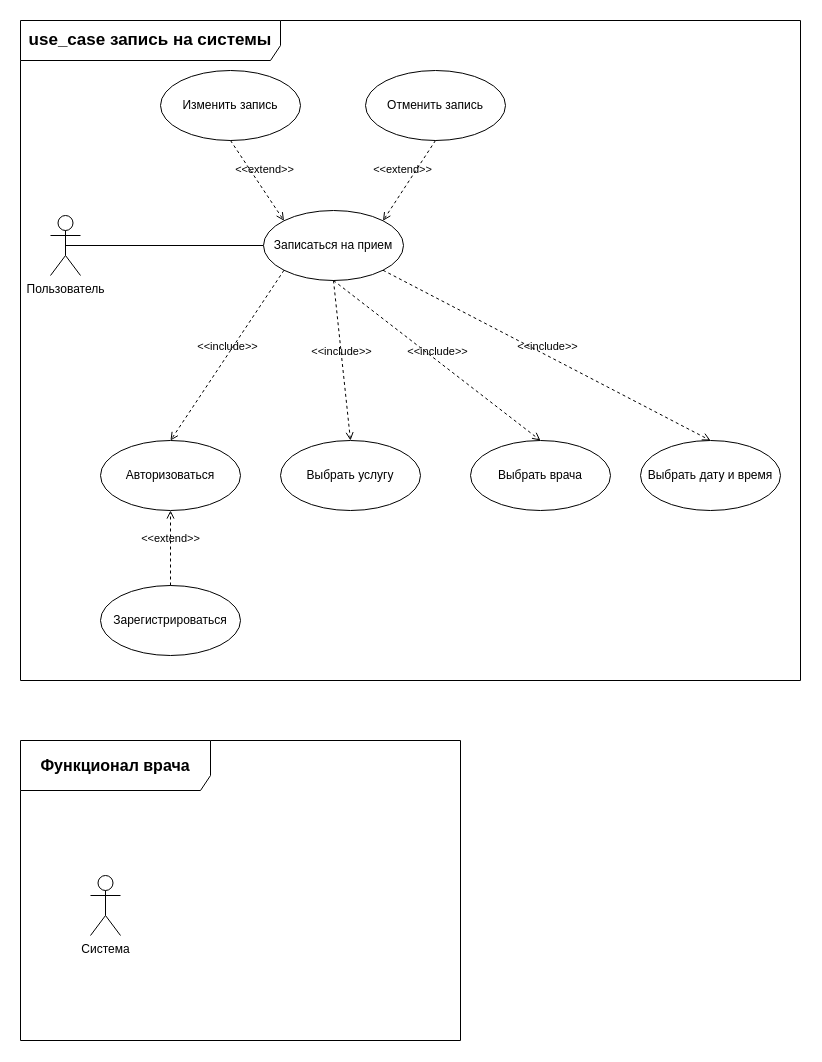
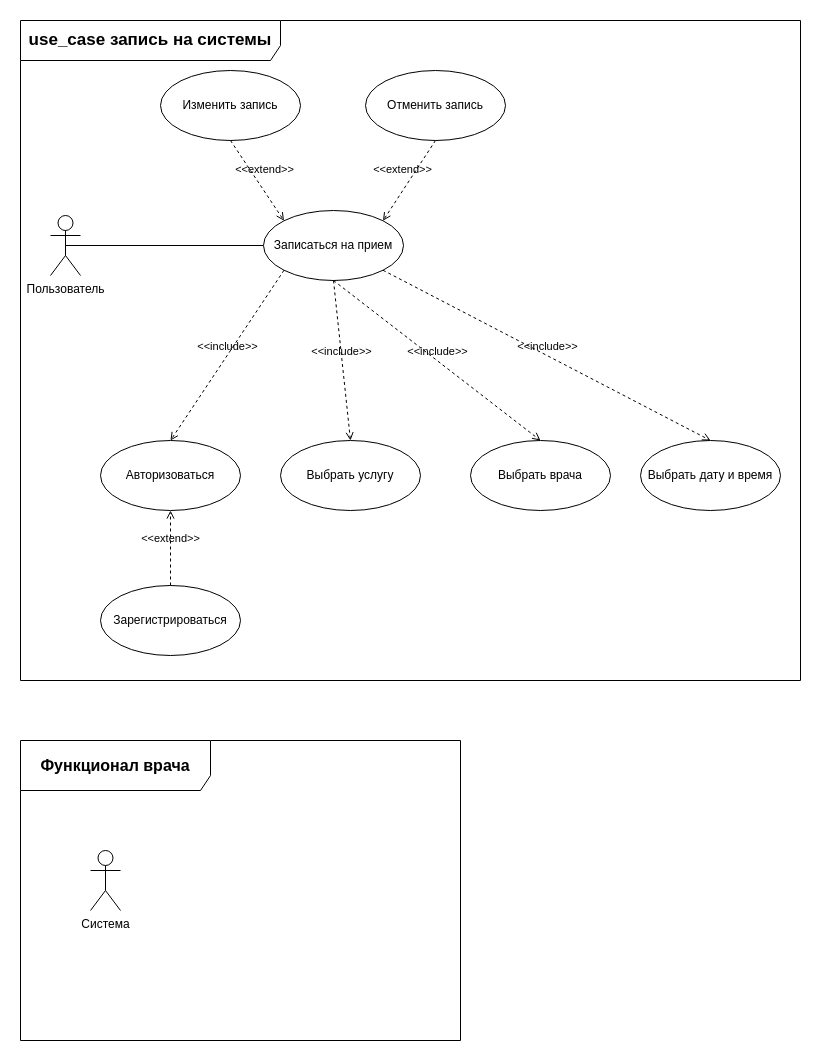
(106, 906) -> (106, 881)
